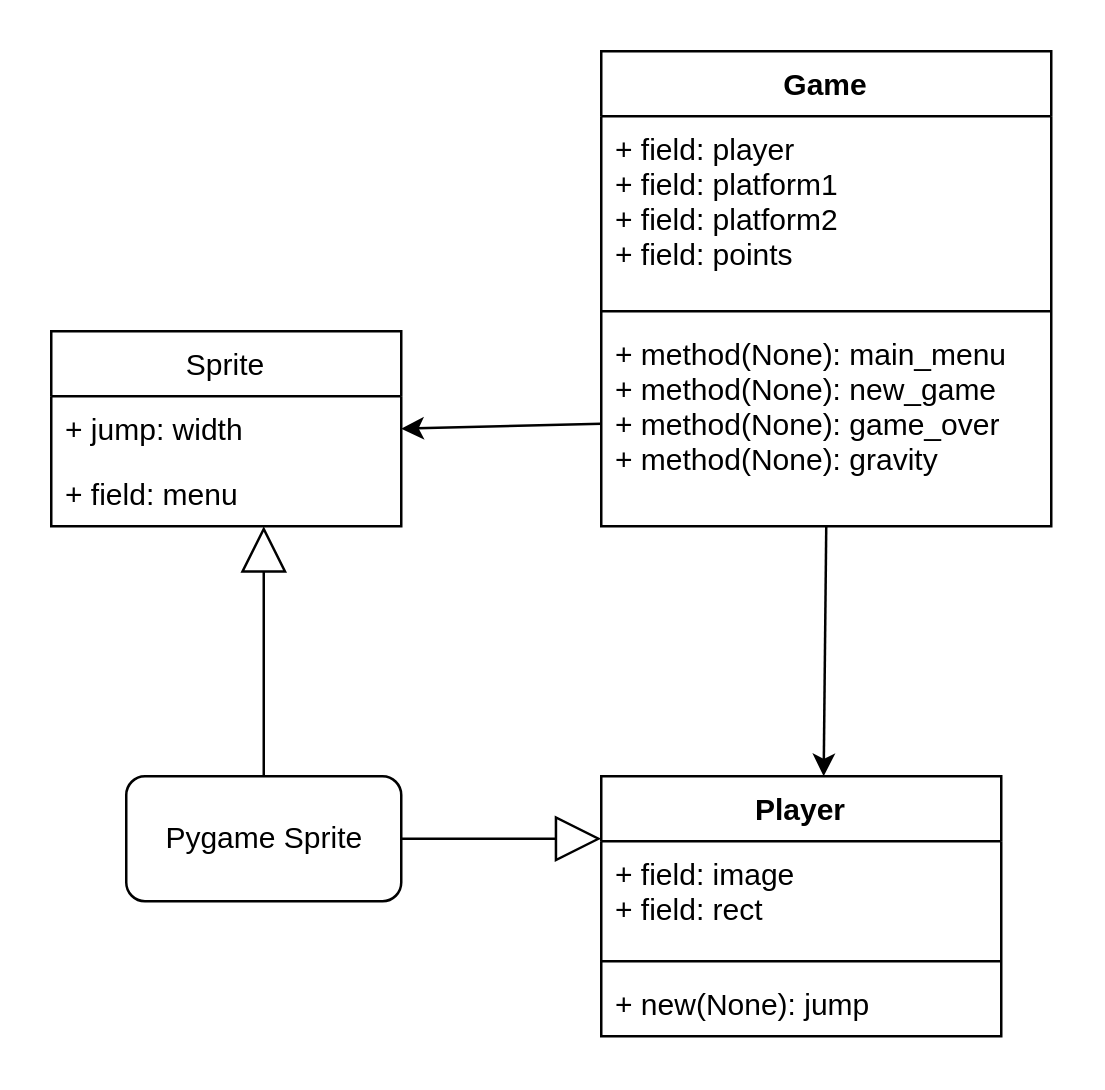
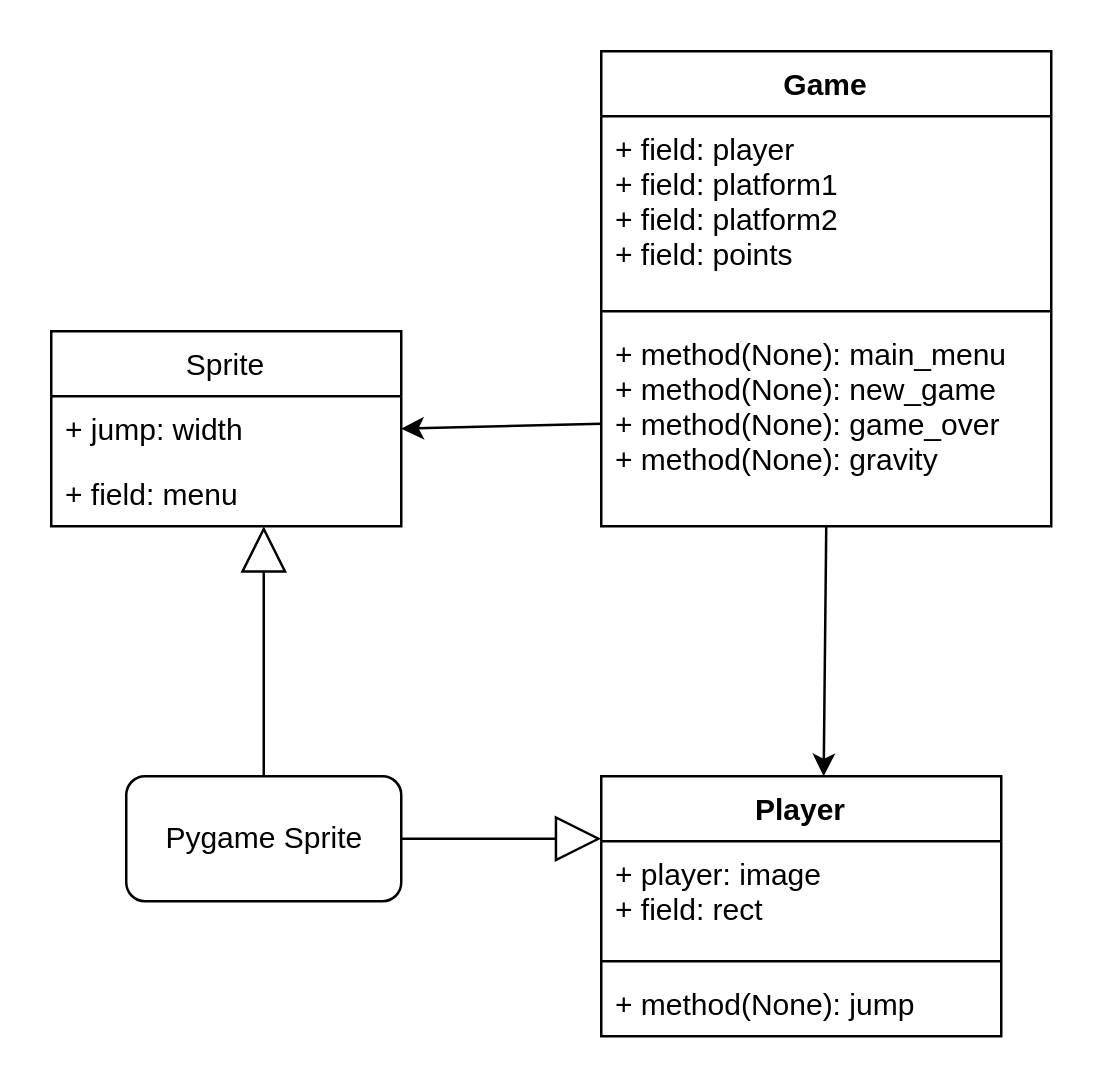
(709, 875) -> (722, 875)
(746, 1005) -> (771, 1005)
